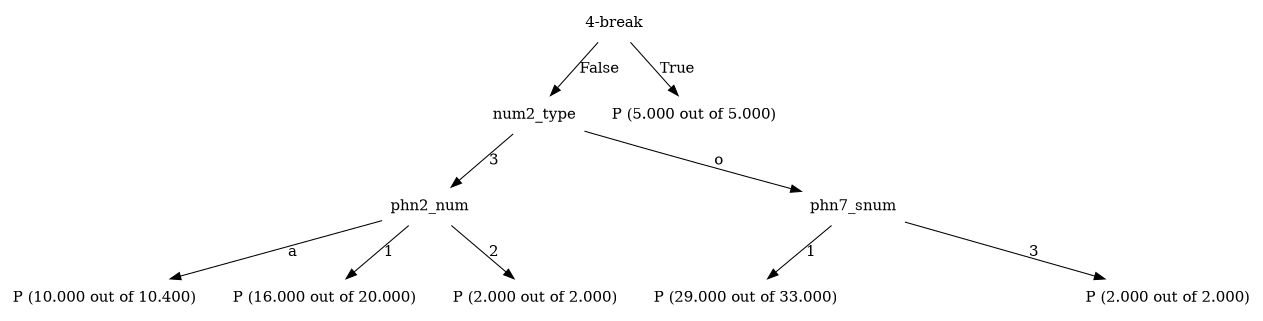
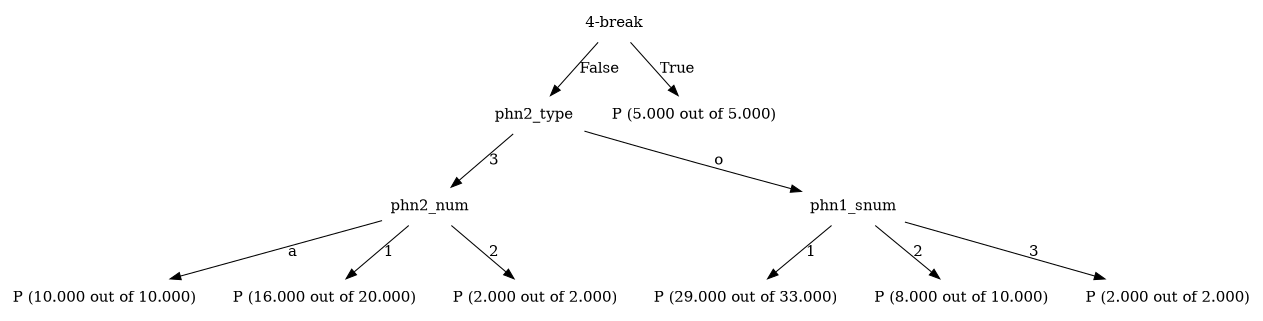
(534, 115) -> (534, 115)
(853, 206) -> (853, 206)
(105, 298) -> (105, 298)
none -> (962, 298)
